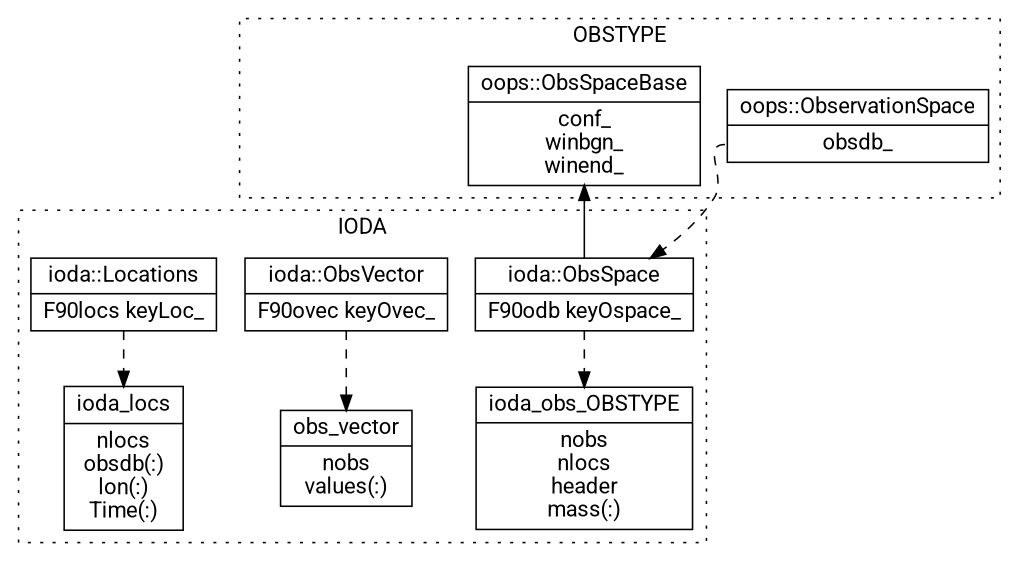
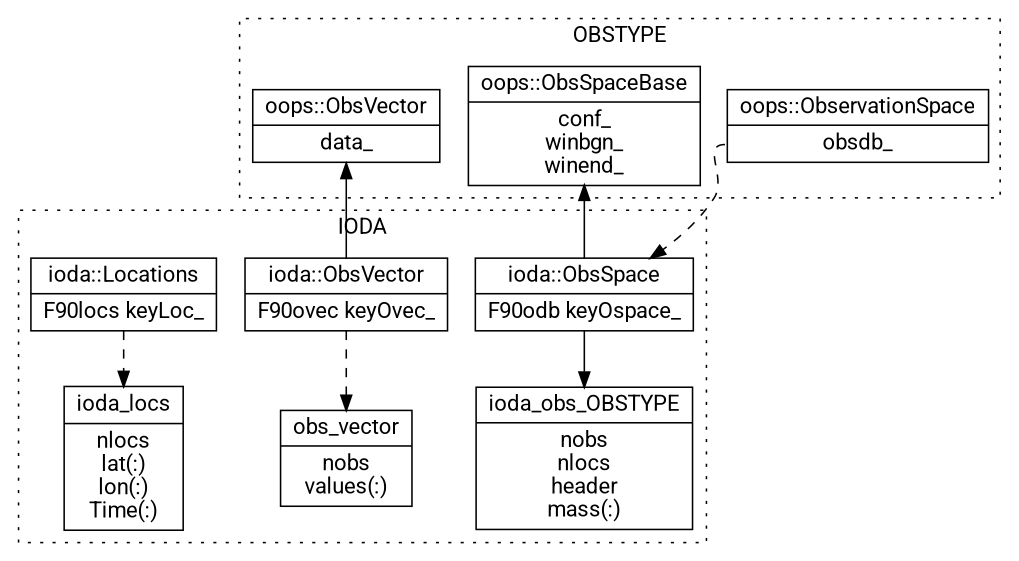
none -> (346, 126)
(584, 351) -> (584, 351)
(124, 465) -> (124, 465)
